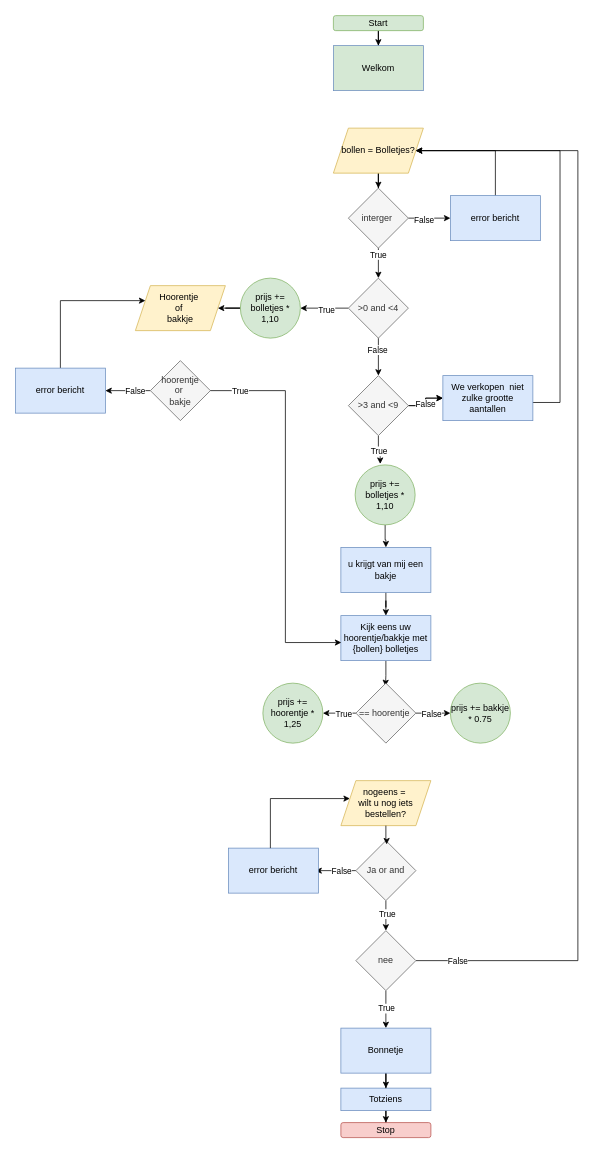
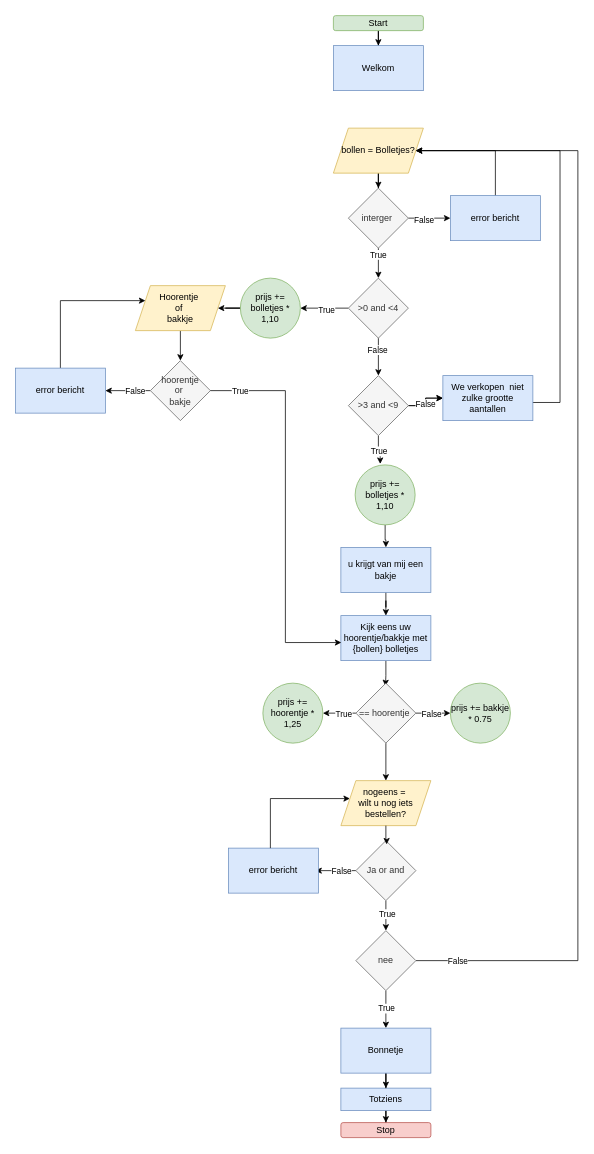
(378, 68) -> (378, 68)
none -> (180, 342)
none -> (386, 774)
